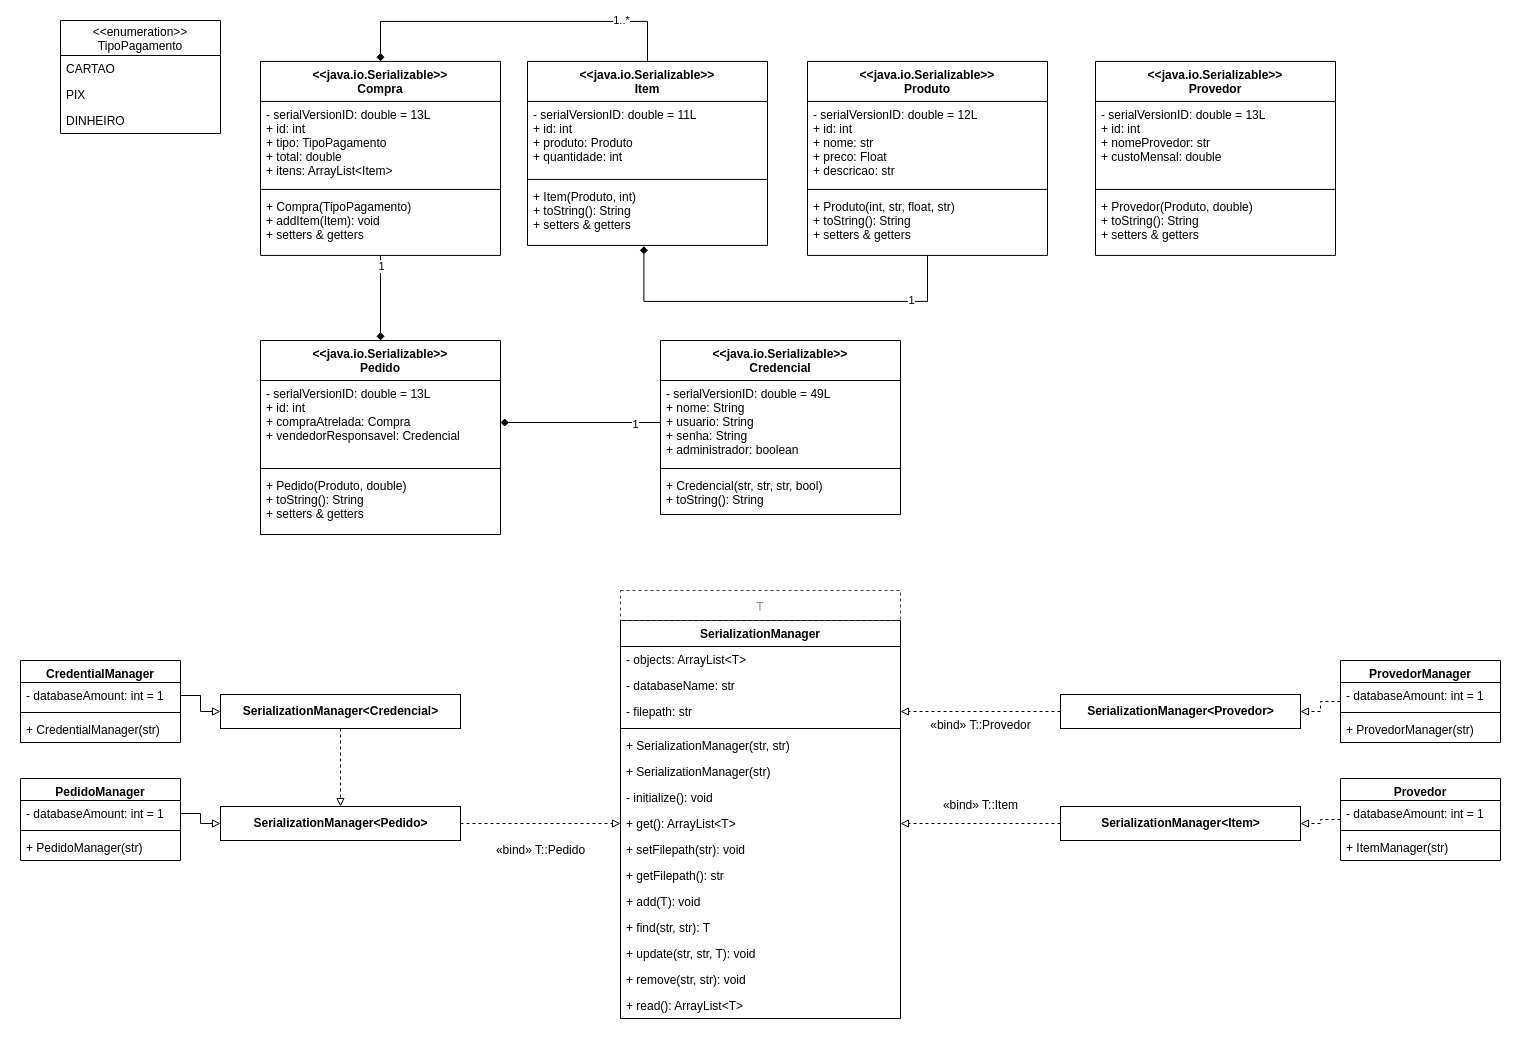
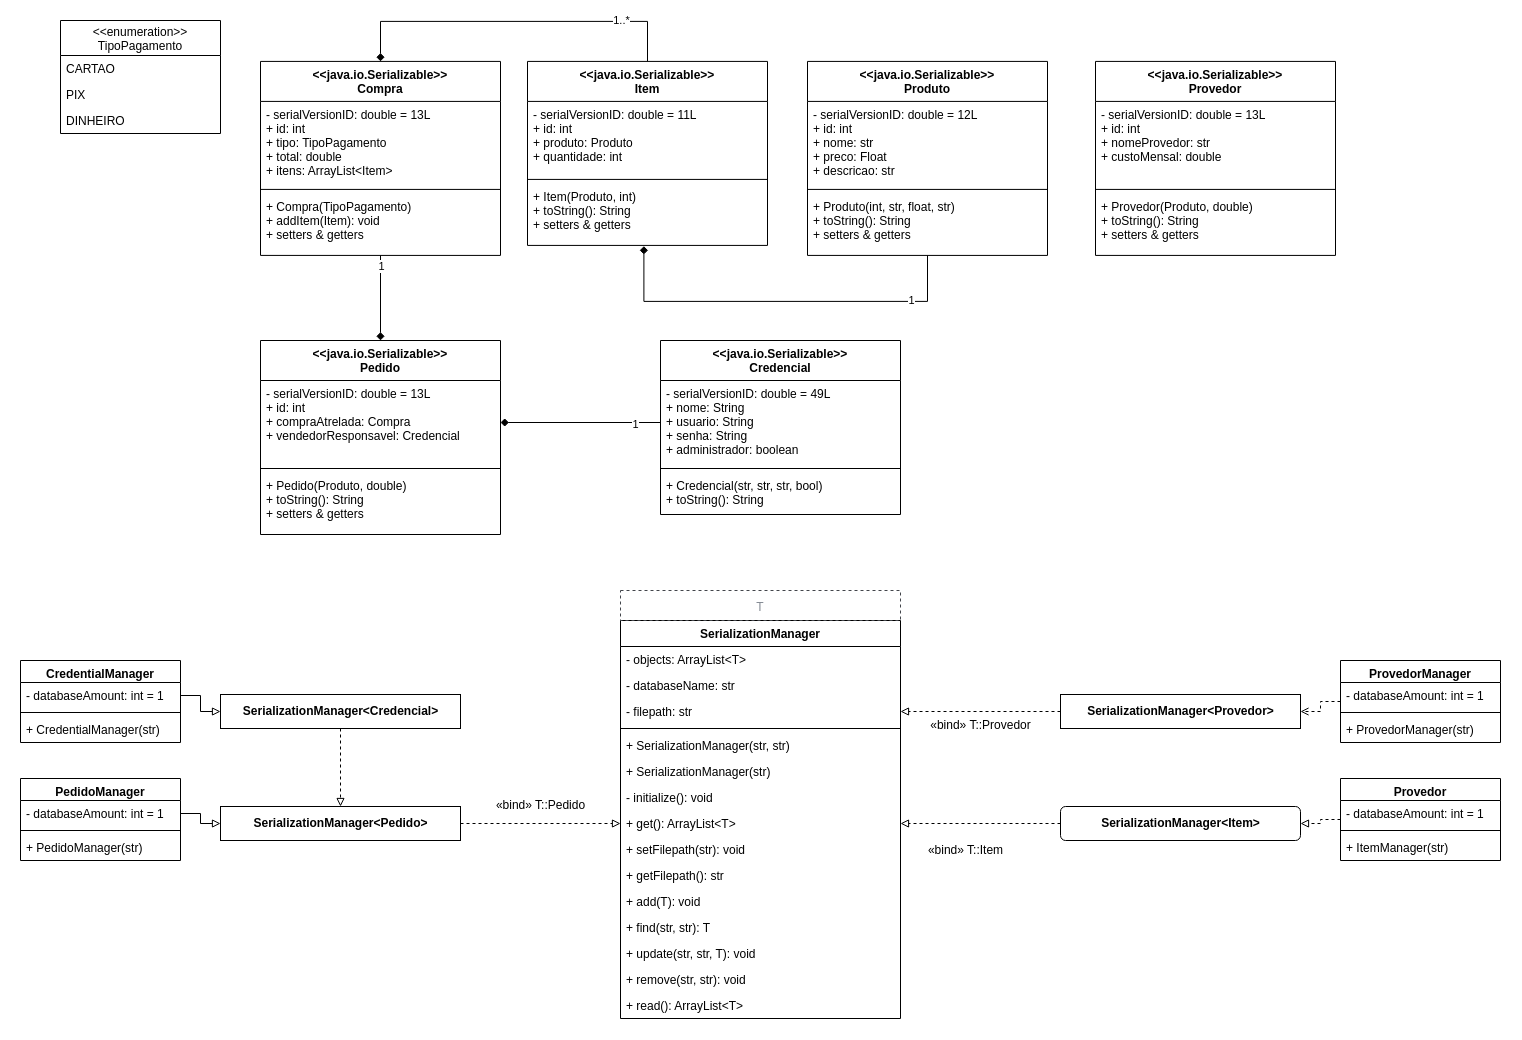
(1310, 712) -> (1307, 712)
(981, 806) -> (966, 851)
(1181, 824) -> (1181, 824)
(541, 851) -> (541, 806)
